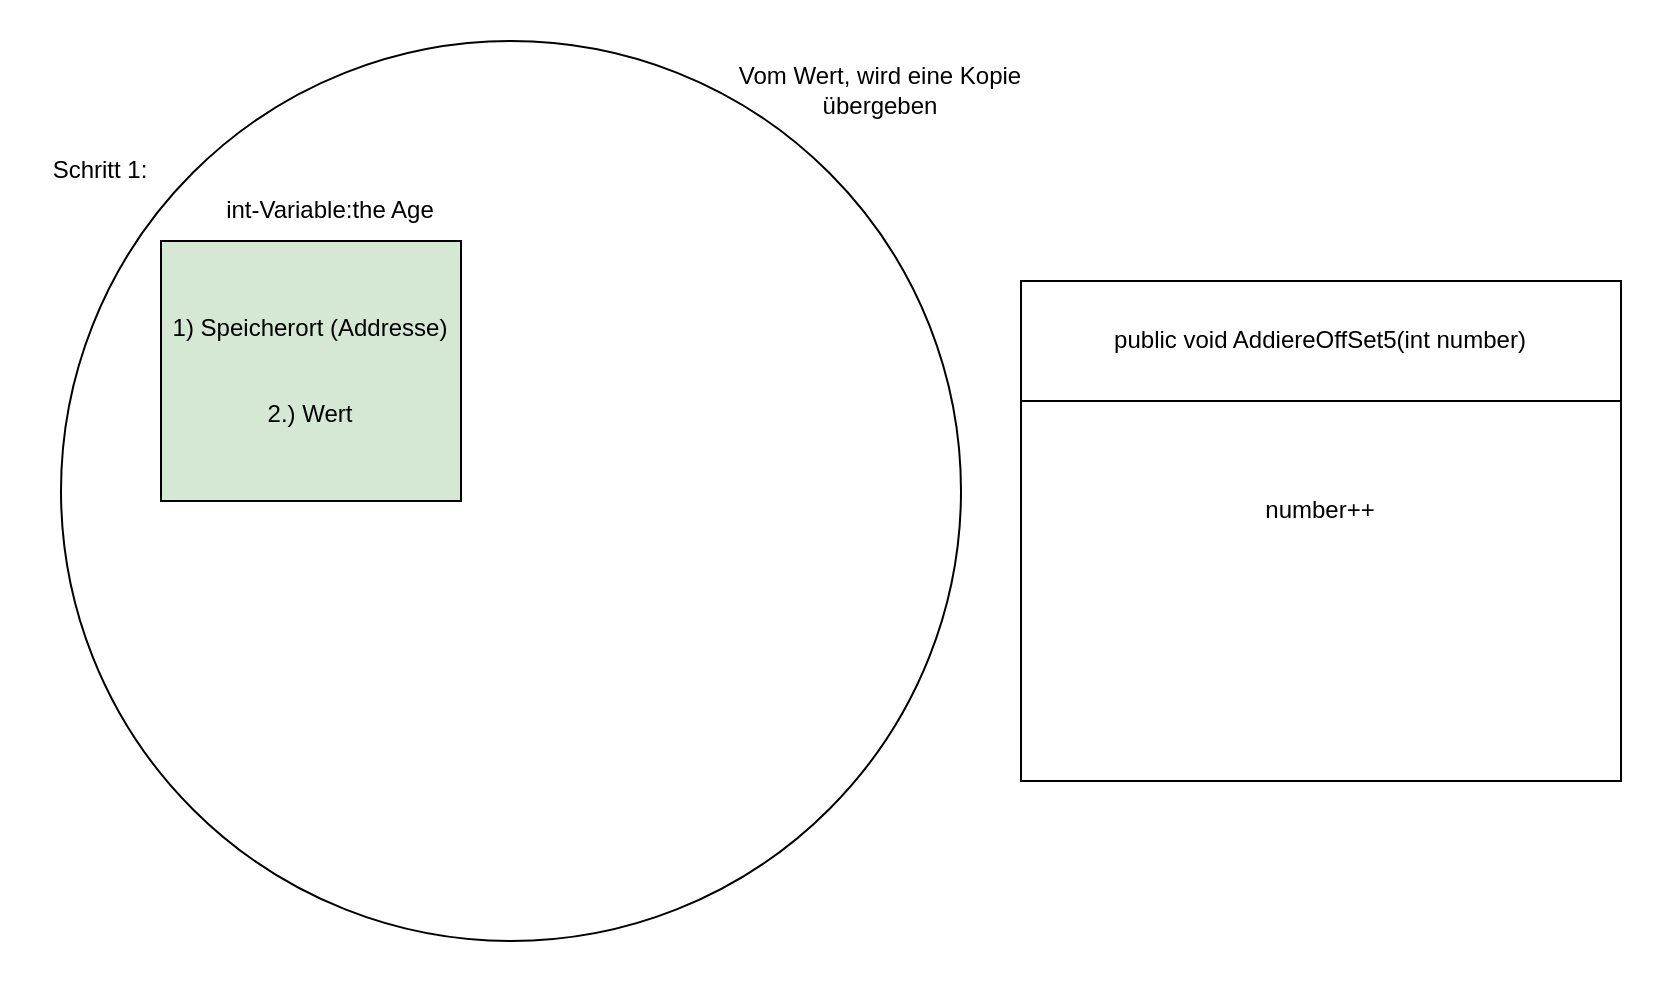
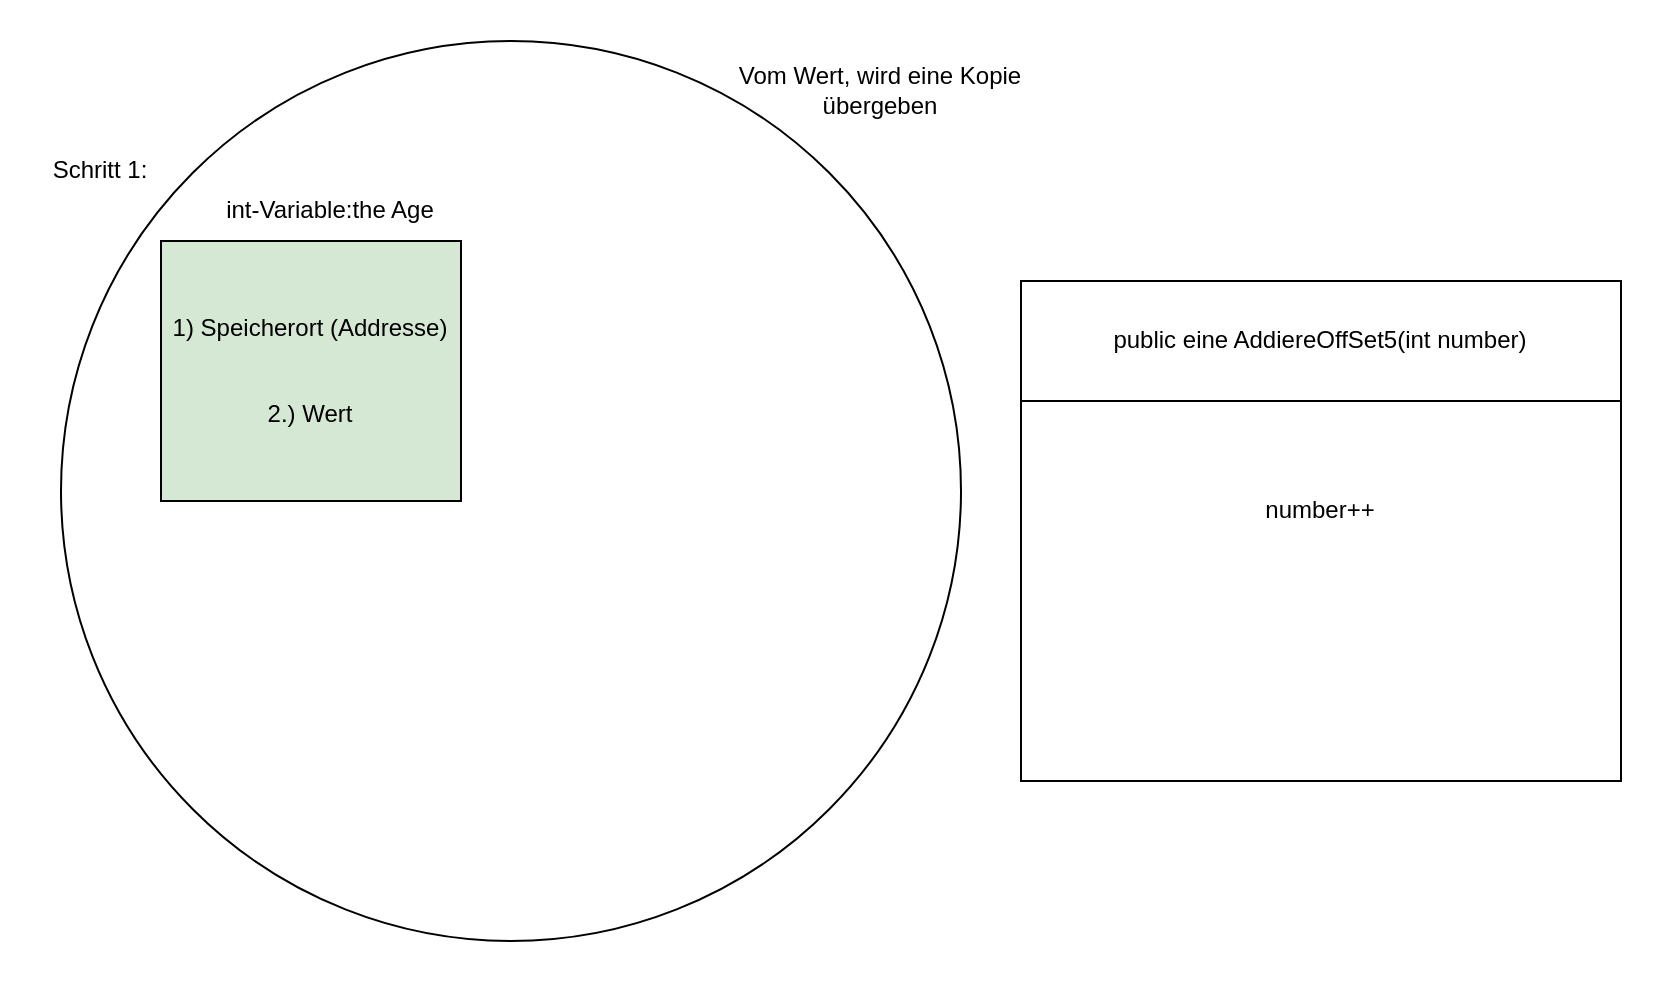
(1321, 341) -> (1321, 341)
